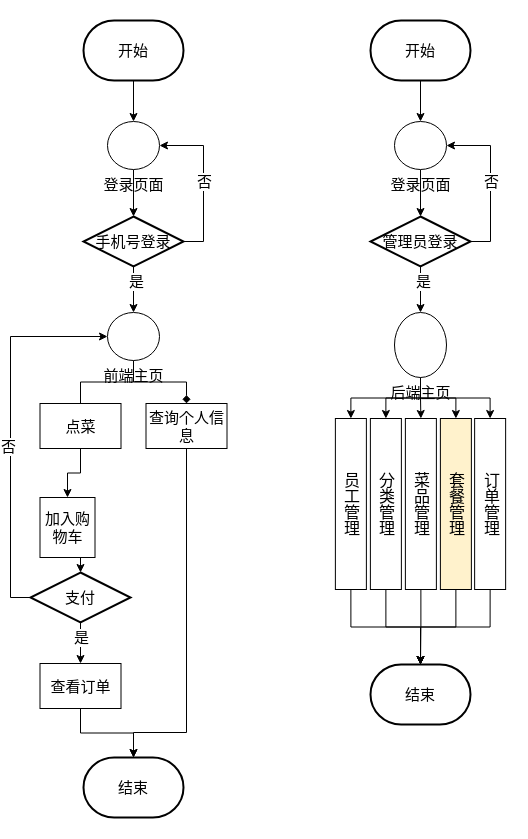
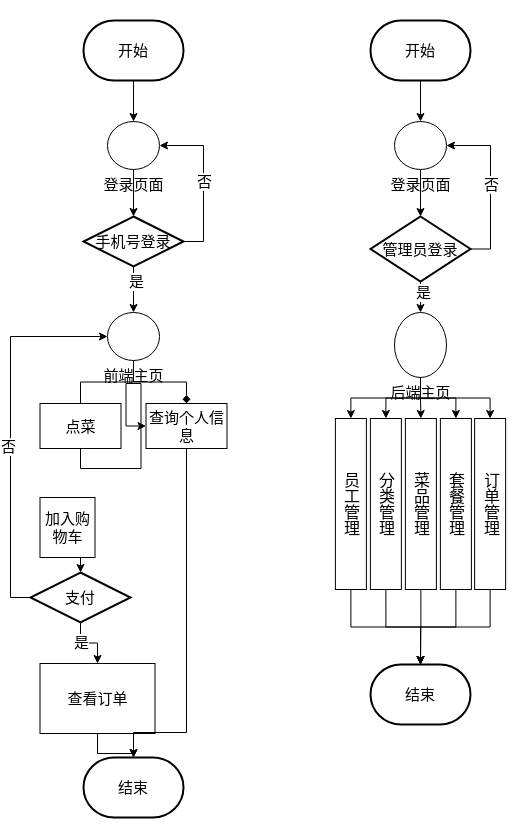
(421, 242) -> (421, 249)
(69, 473) -> (141, 423)
(456, 504) -> (456, 504)
(81, 686) -> (98, 699)
